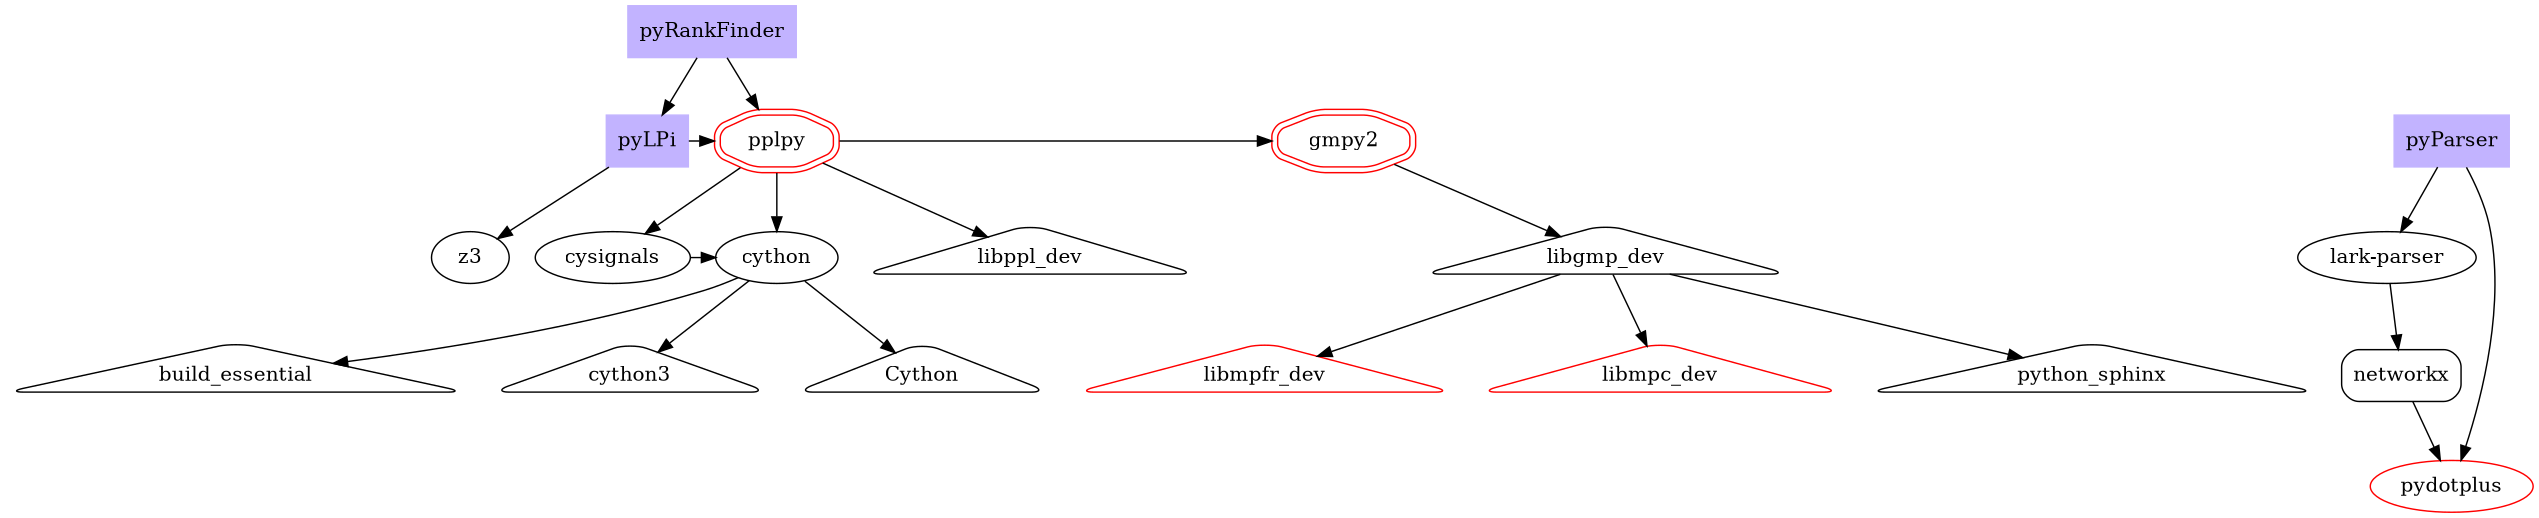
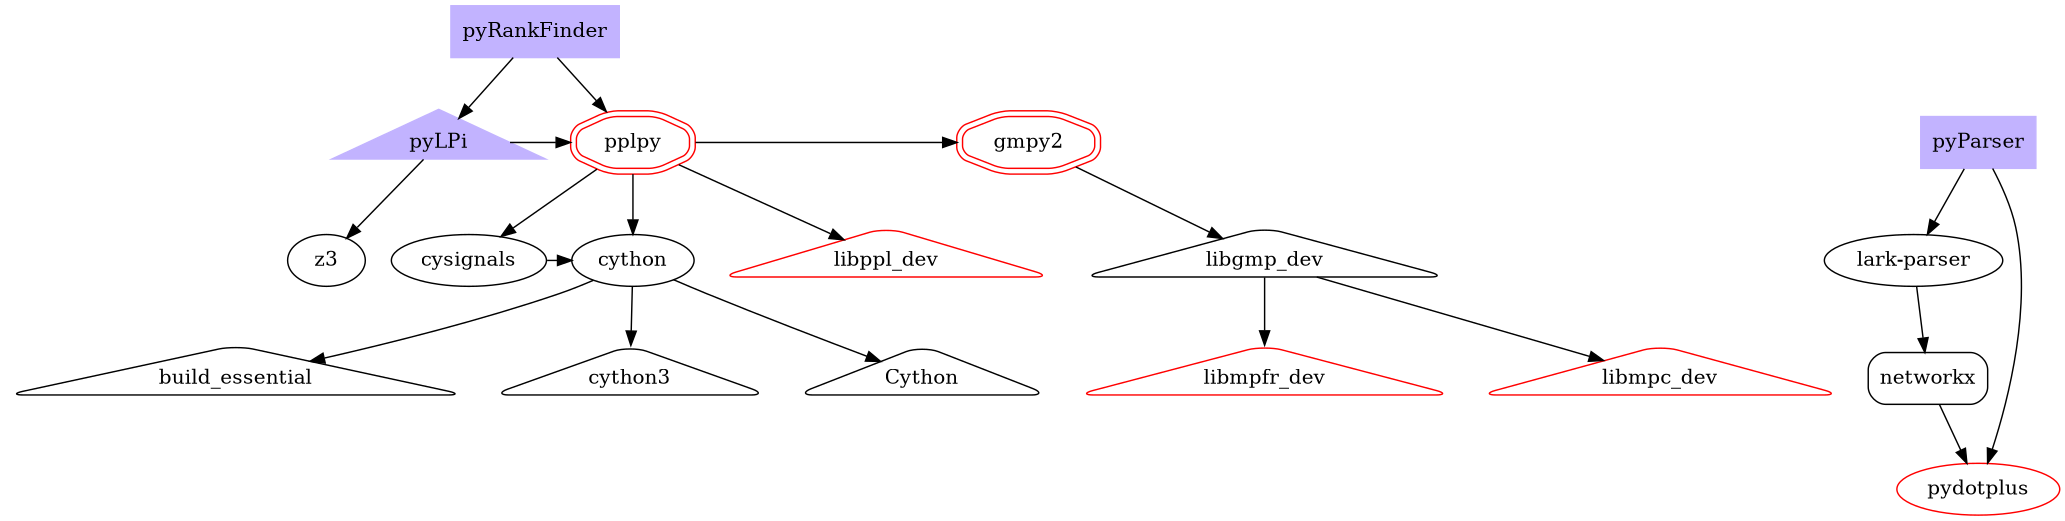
(647, 141) -> (439, 142)
(1030, 258) -> (886, 260)
(2092, 376) -> none
